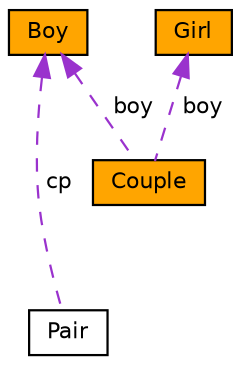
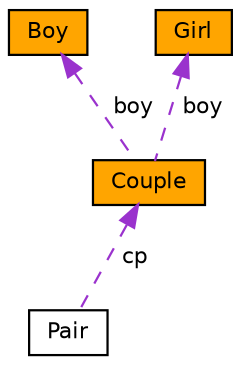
(38, 196) -> (103, 268)
